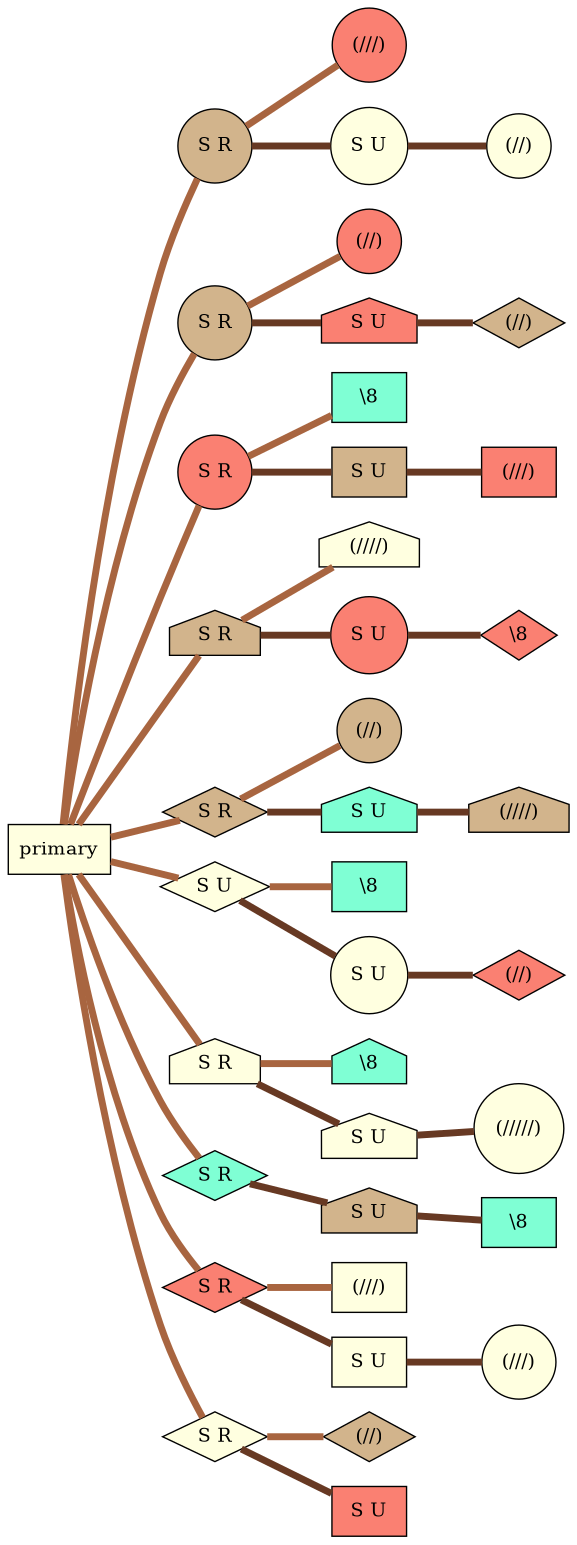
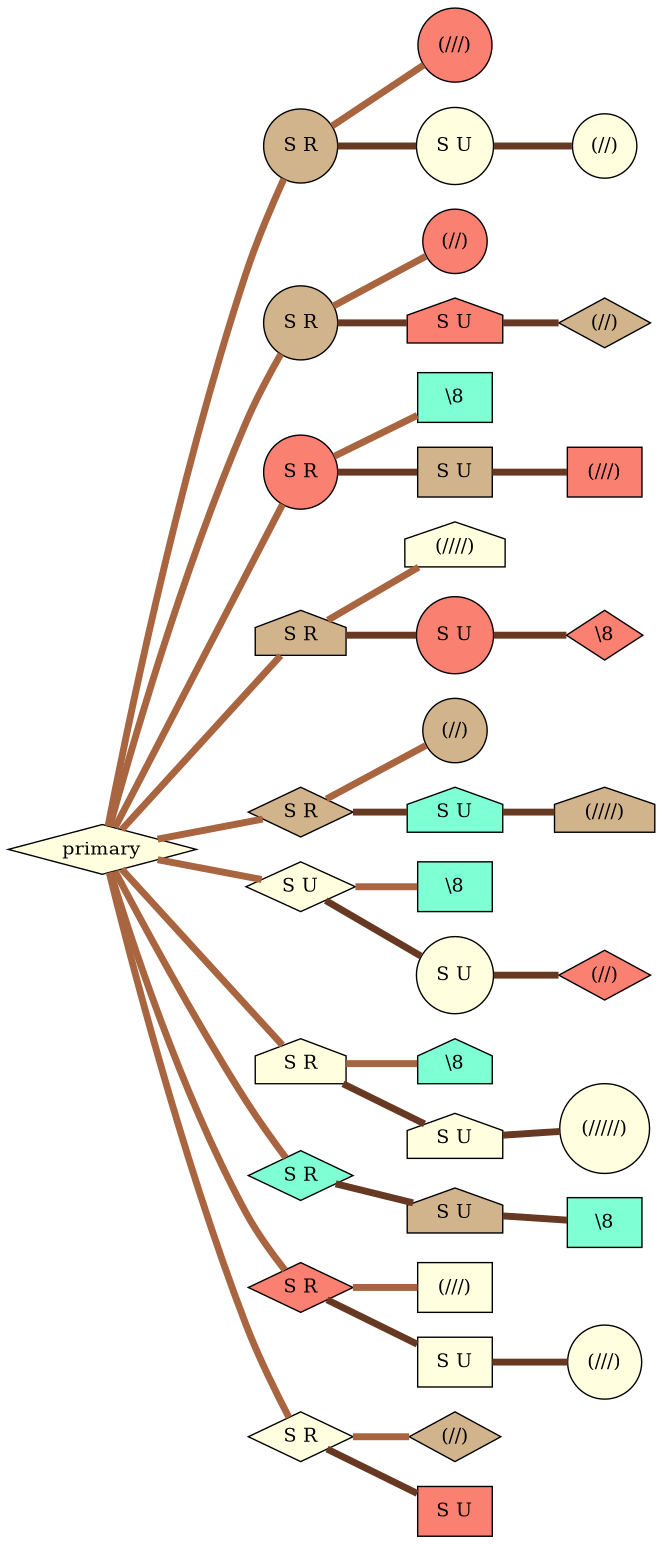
(59, 849) -> (102, 849)
